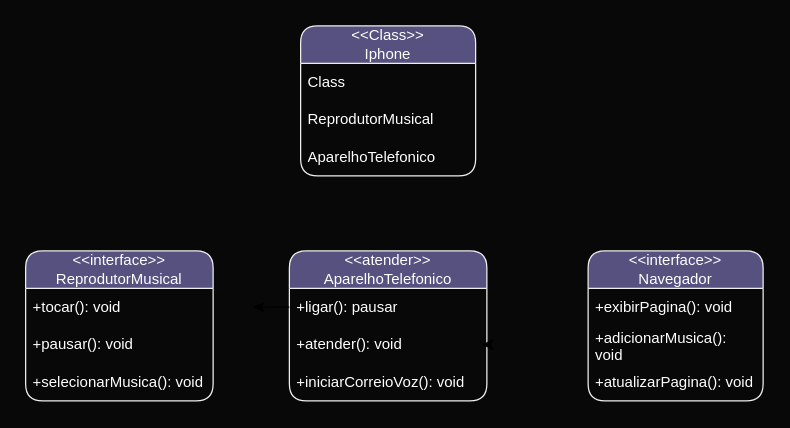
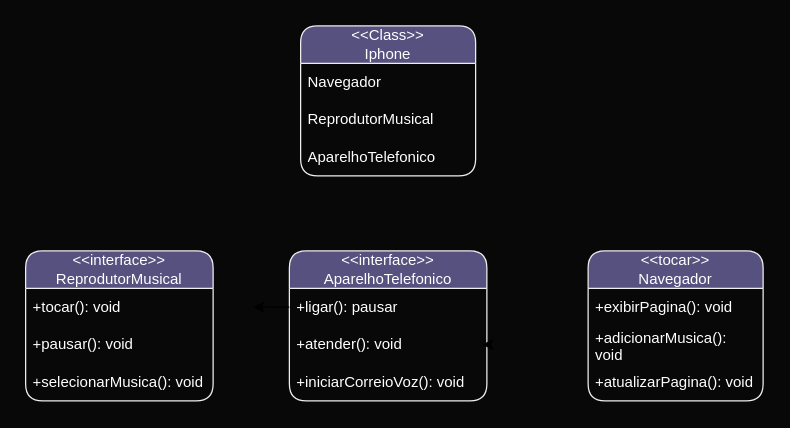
(327, 82) -> (346, 82)
(388, 269) -> (388, 269)
(676, 269) -> (676, 269)
